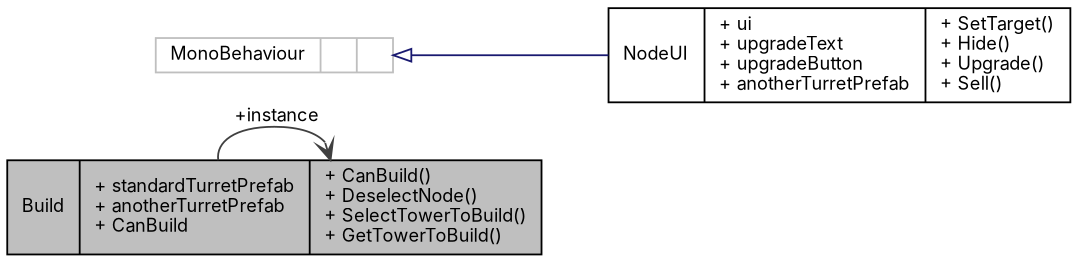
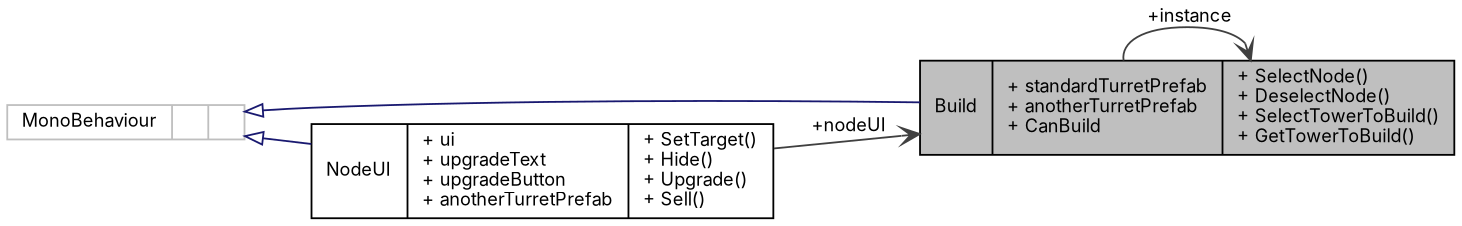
none -> (591, 102)
none -> (838, 142)
(379, 177) -> (1303, 77)
